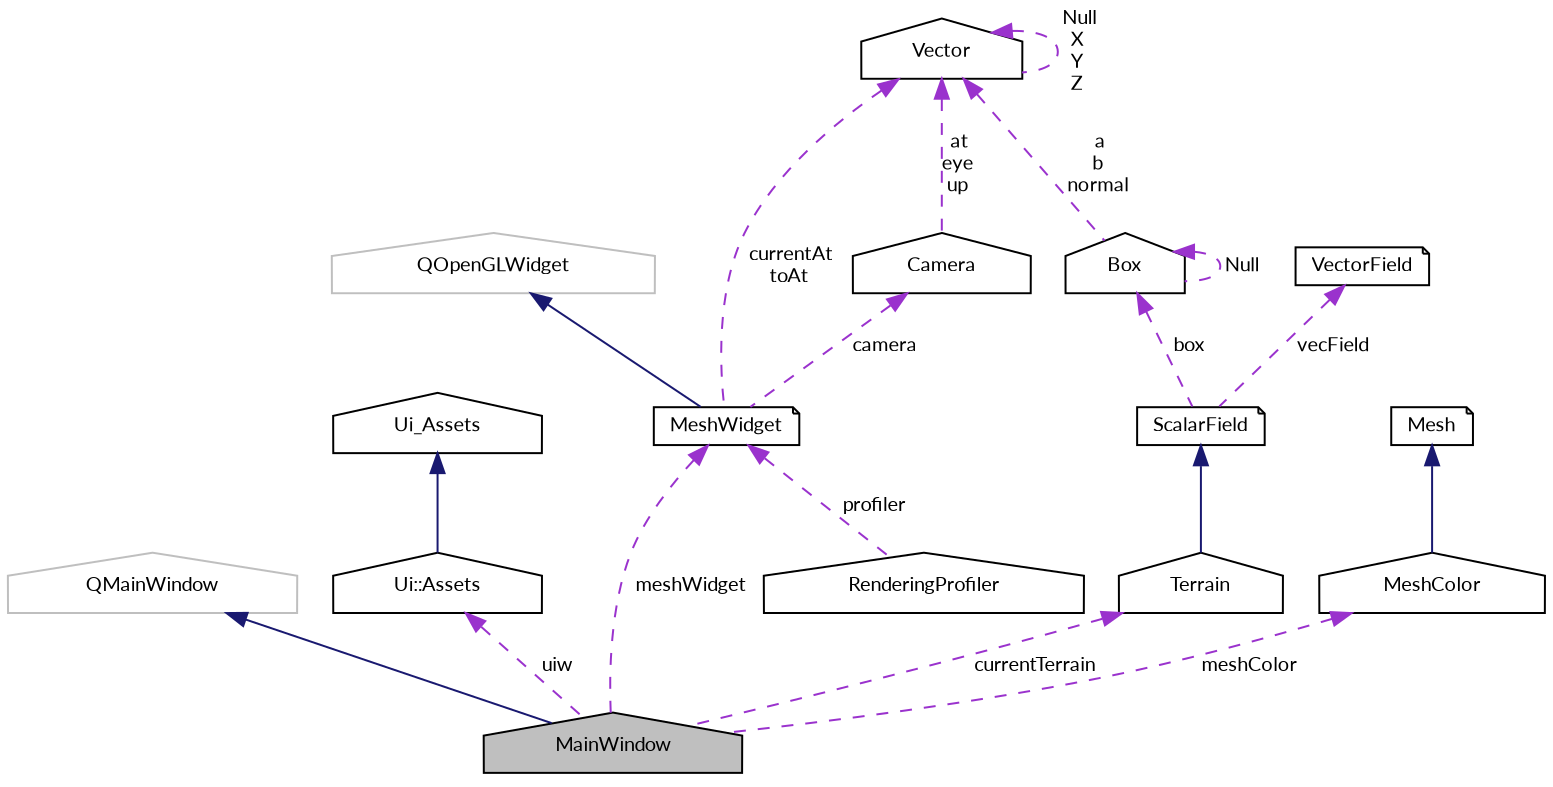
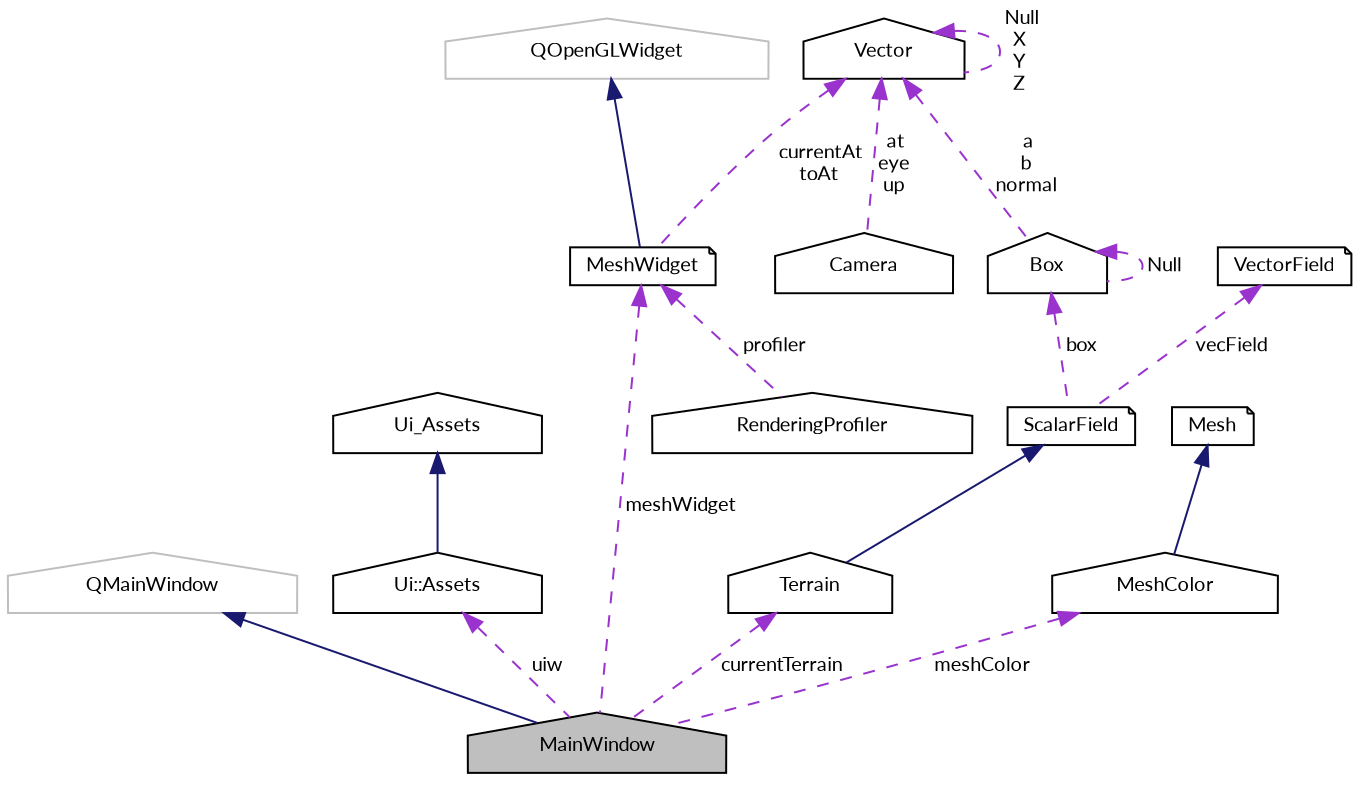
(820, 356) -> none
